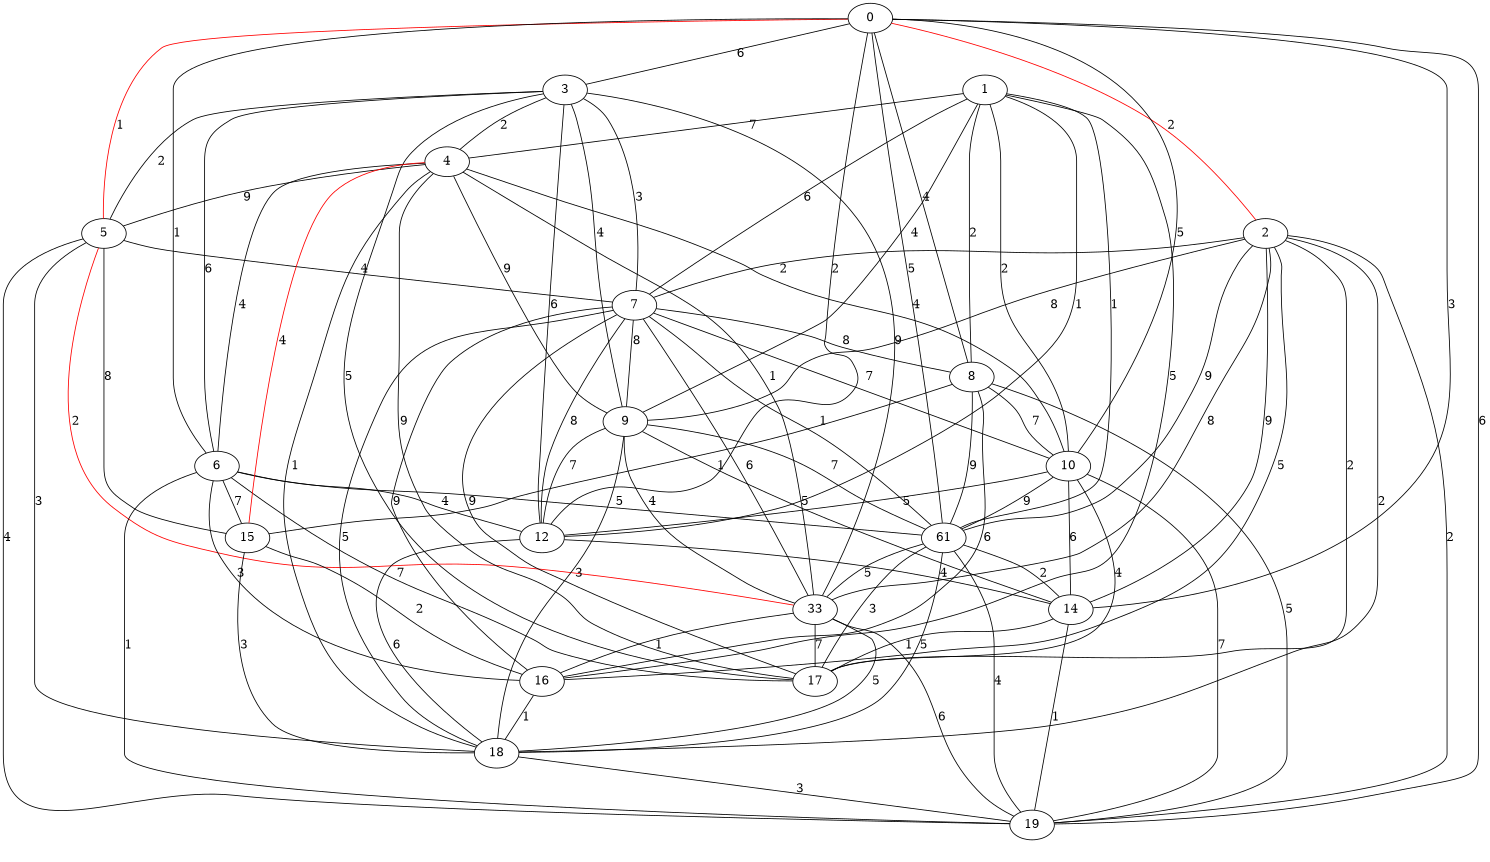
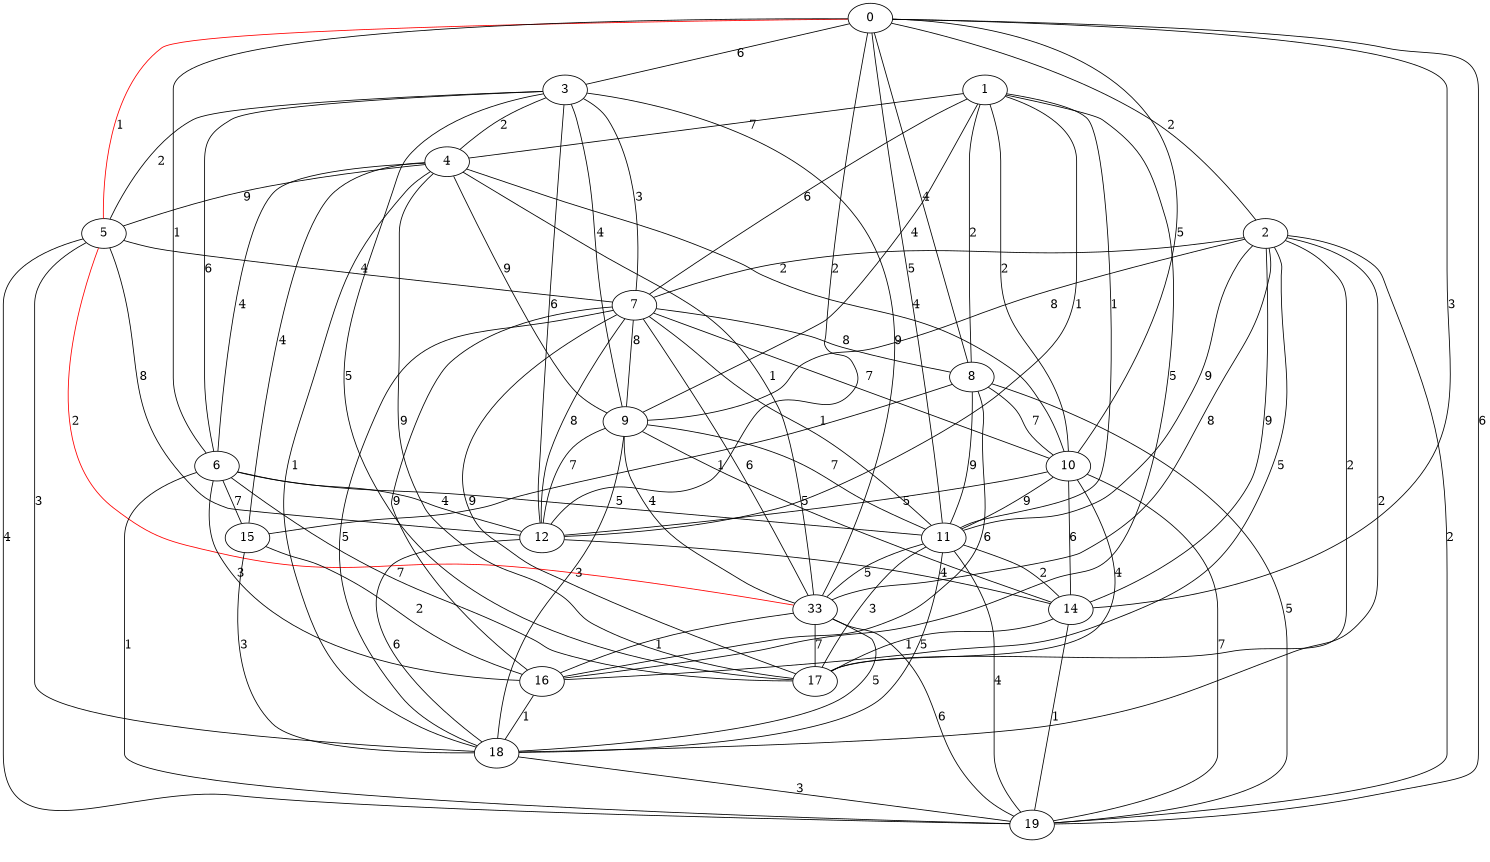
(1093, 89) -> (1093, 89)
(286, 305) -> (286, 305)
(104, 433) -> (225, 507)
(944, 538) -> (944, 538)
